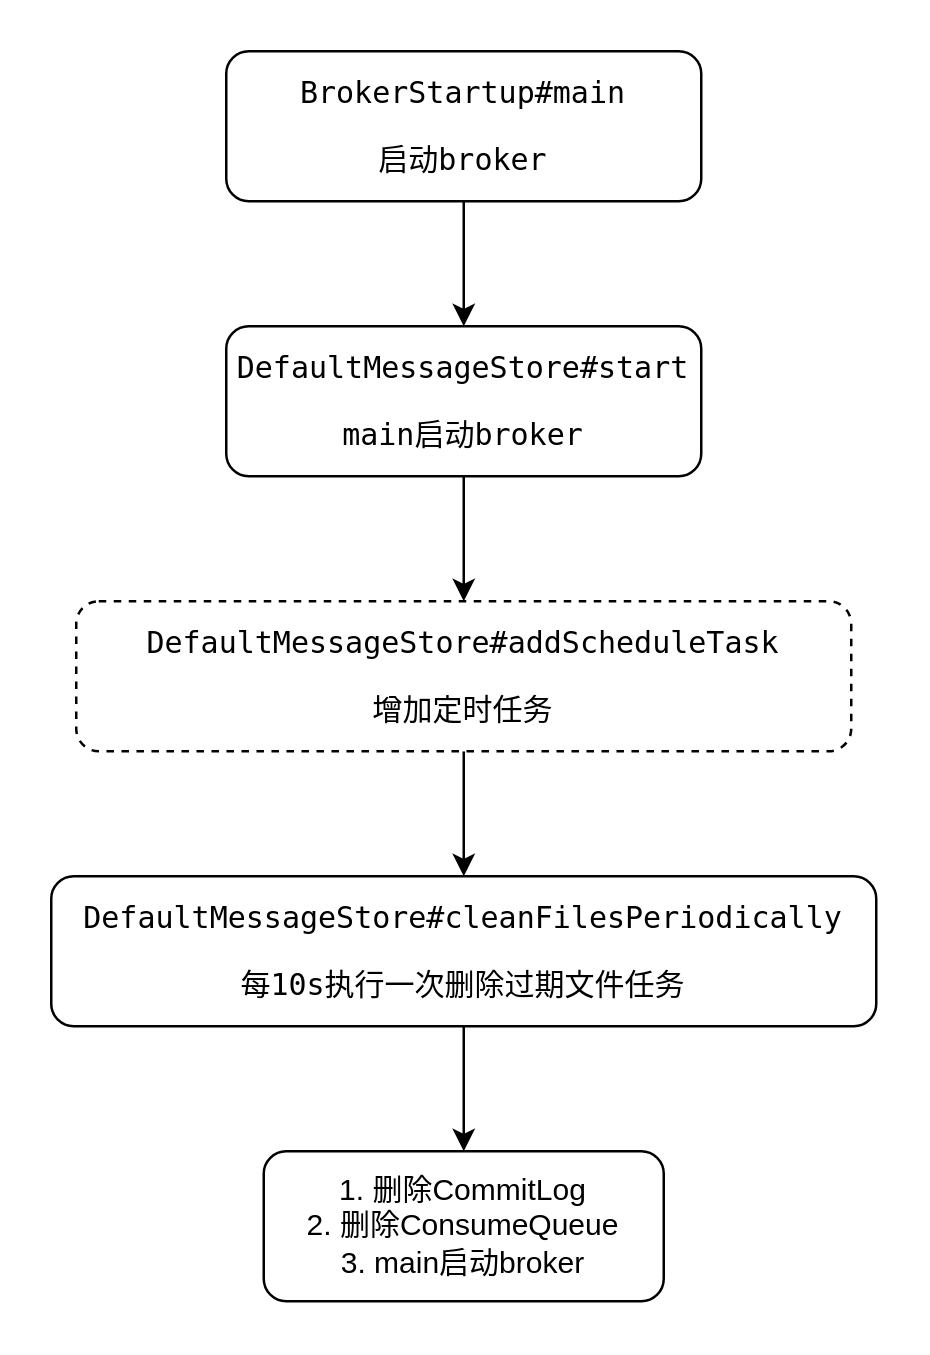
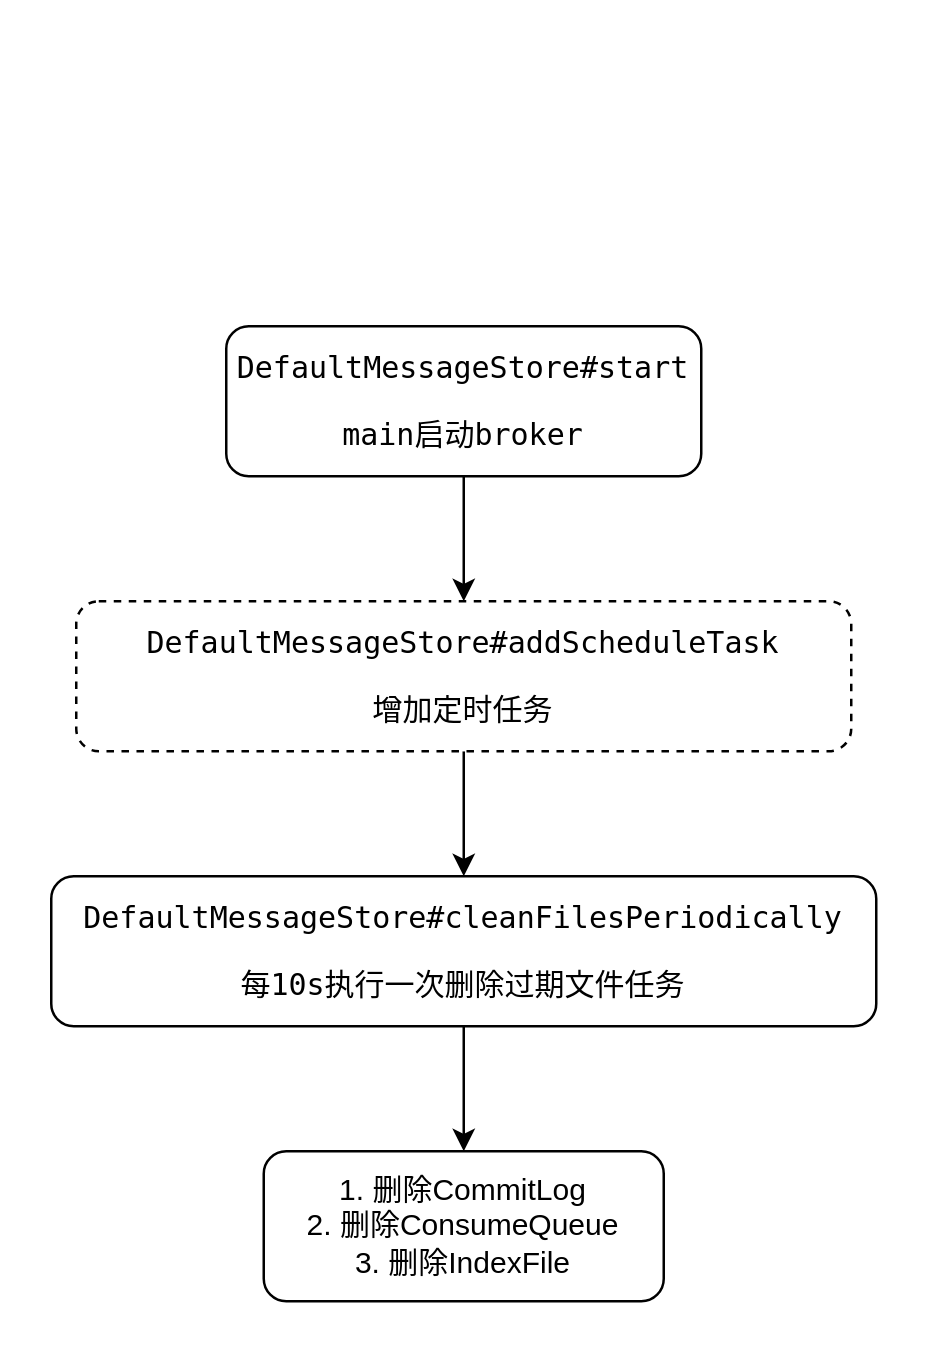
(464, 126) -> none
(464, 255) -> none
(464, 1226) -> (464, 1226)
